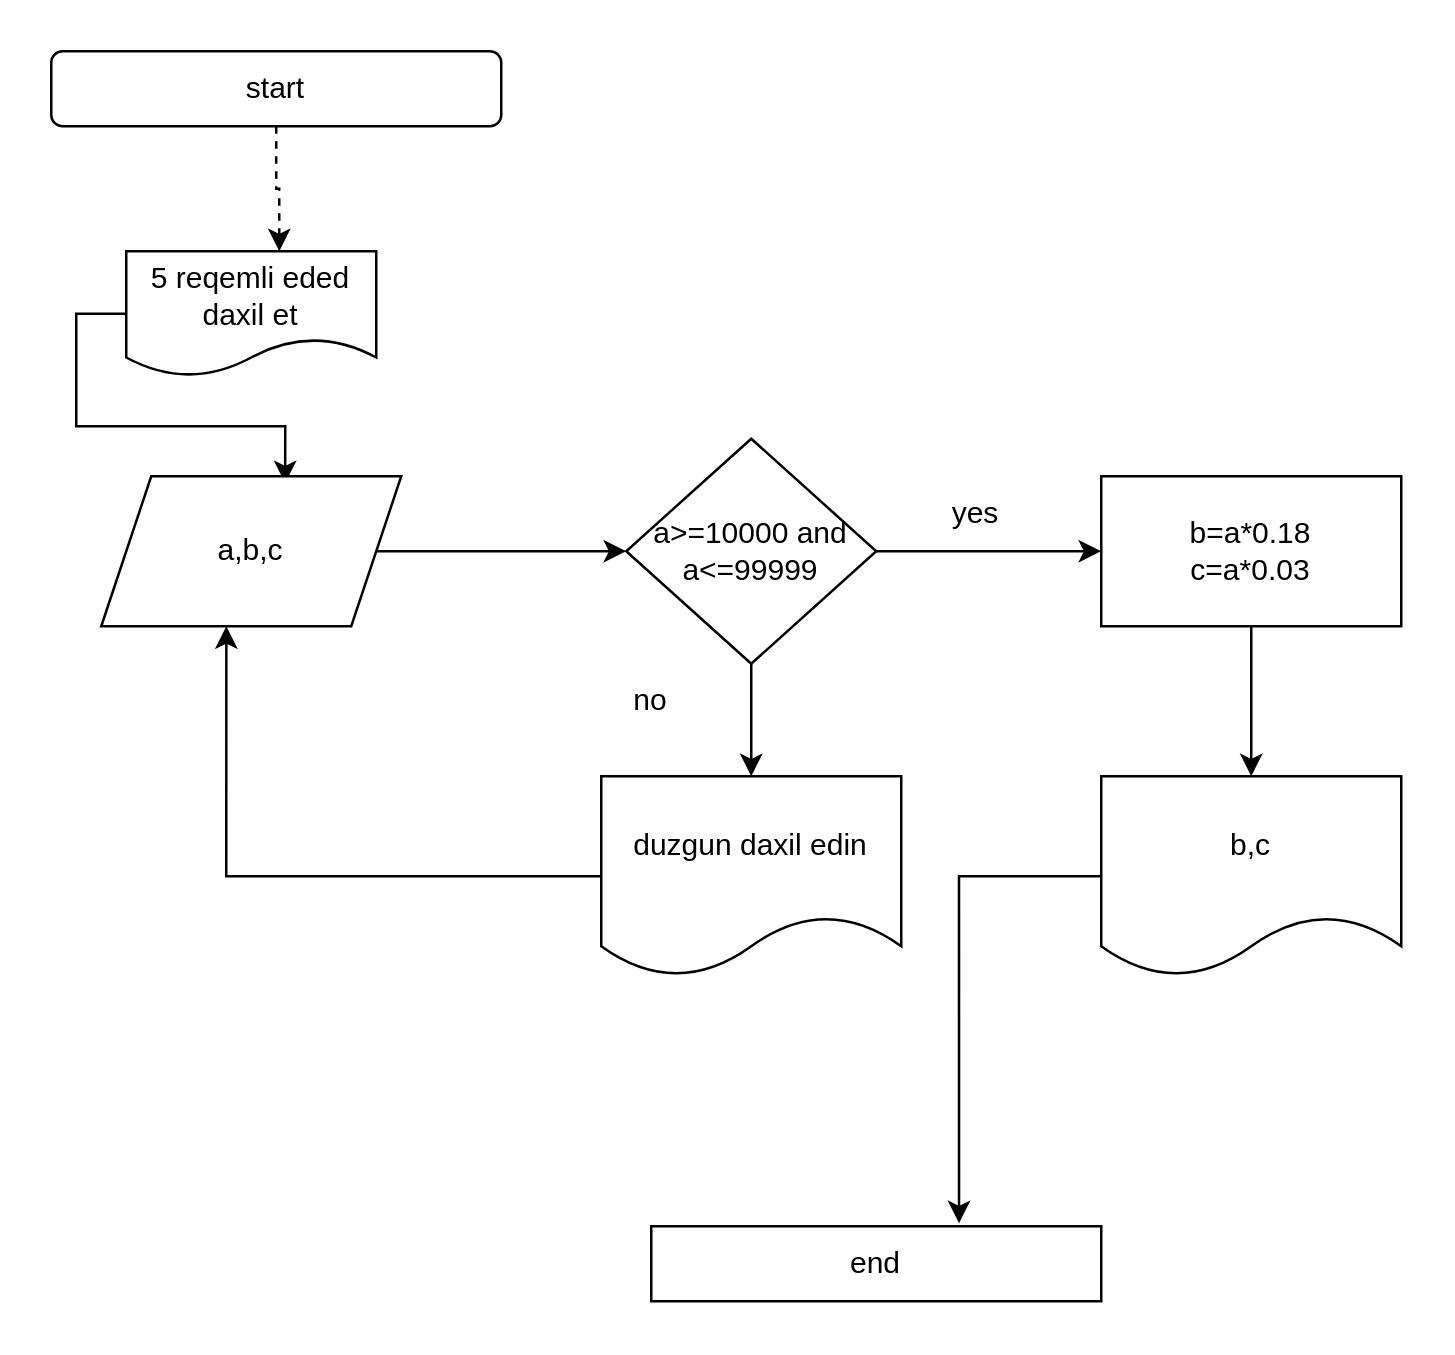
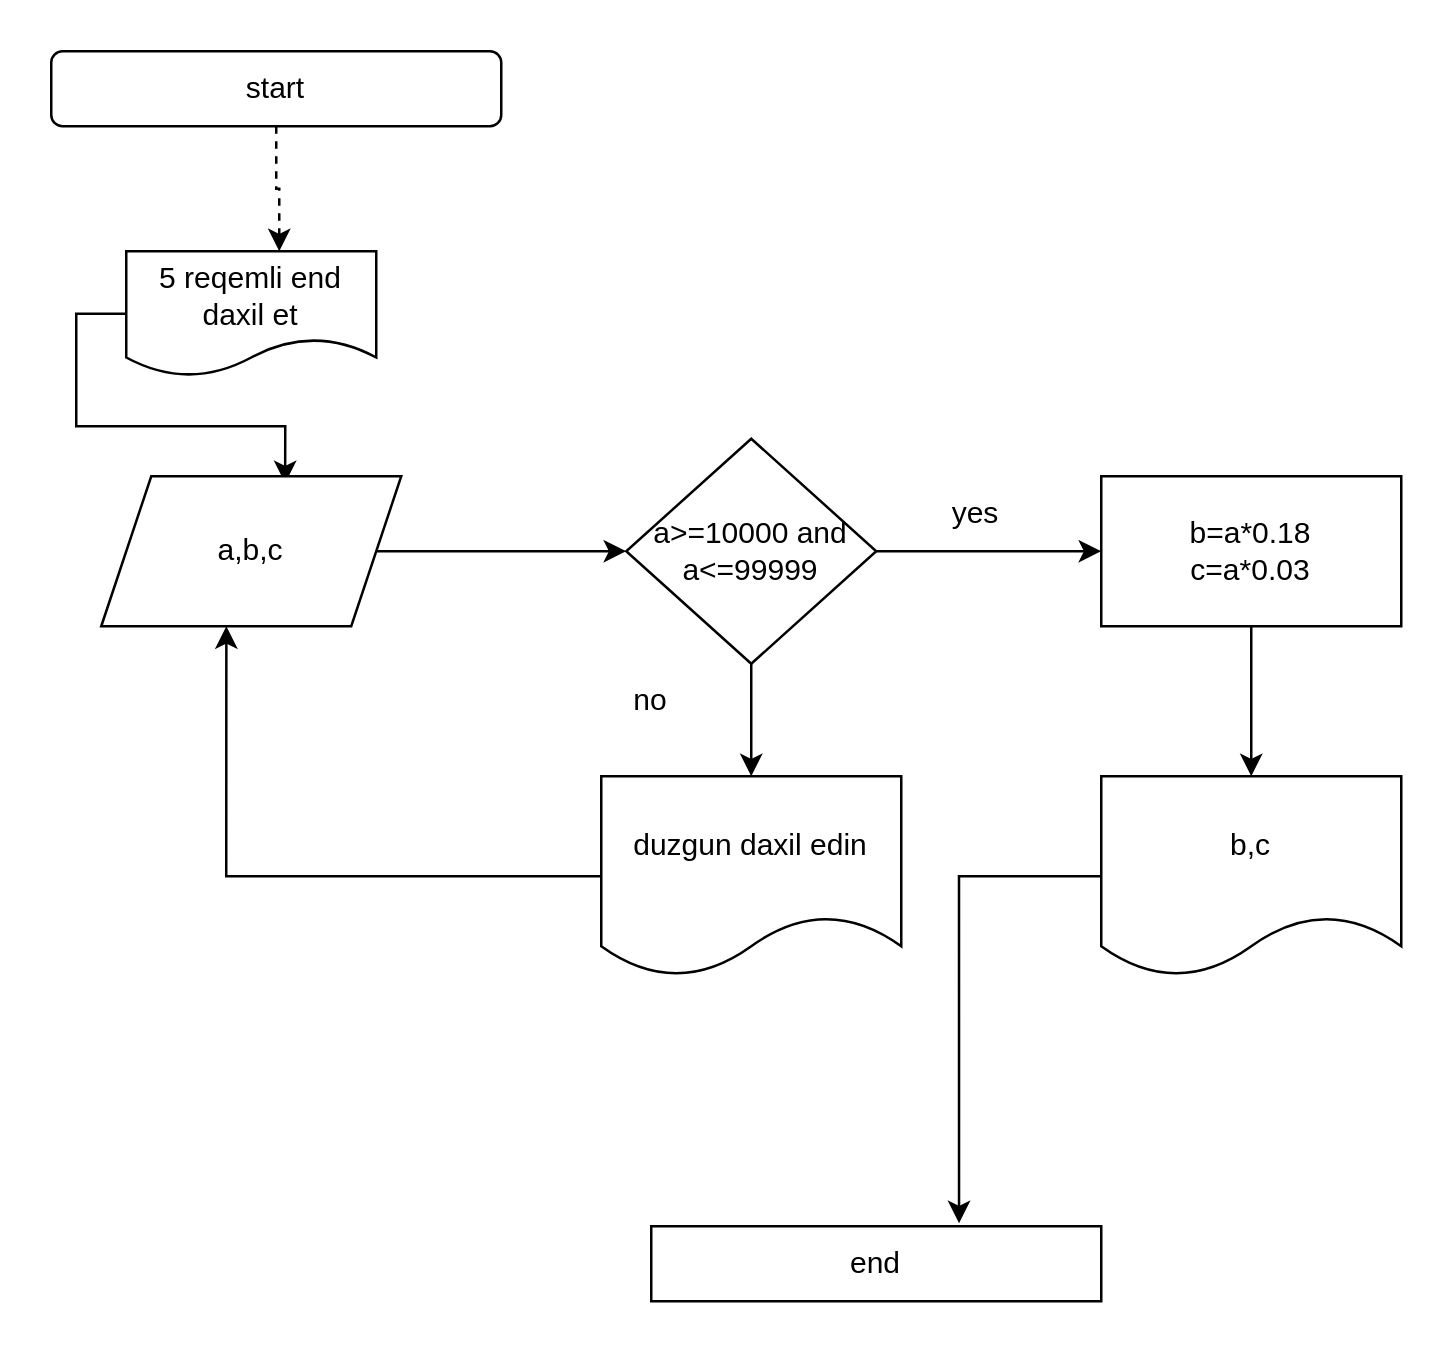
(251, 296) -> (251, 296)
